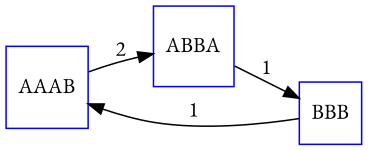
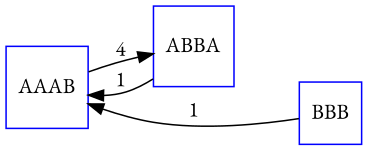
(121, 50) -> (121, 50)
(260, 79) -> (130, 91)
